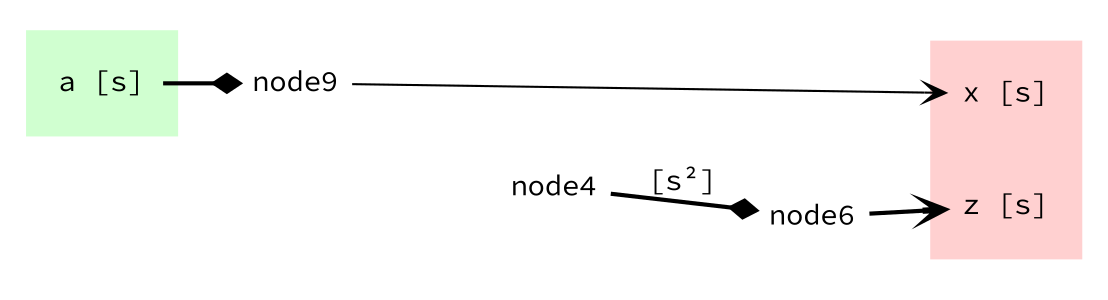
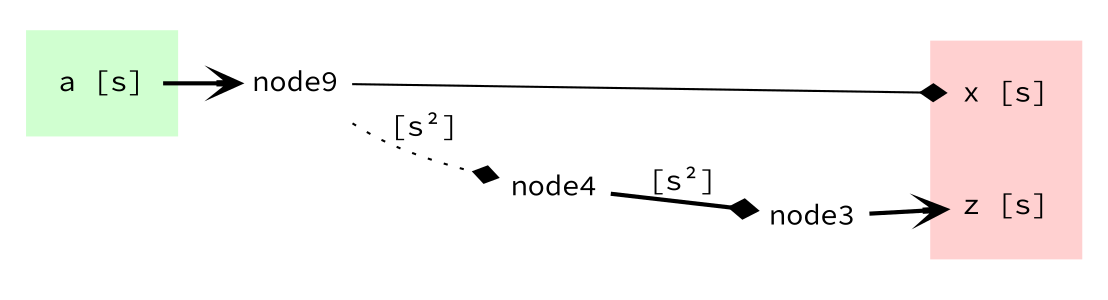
(192, 83) -> (192, 83)
(638, 88) -> (638, 88)
none -> (411, 152)
(813, 217) -> (813, 217)
